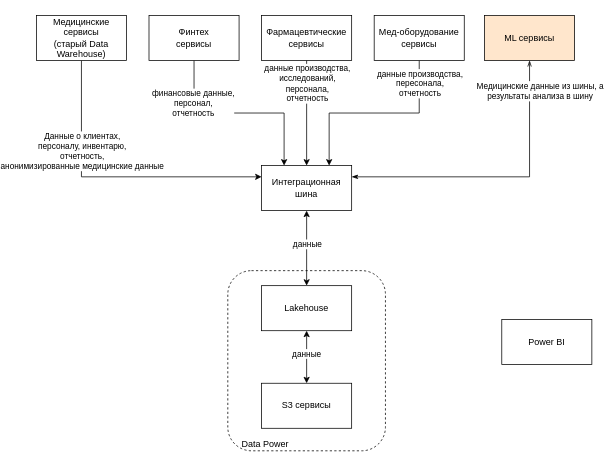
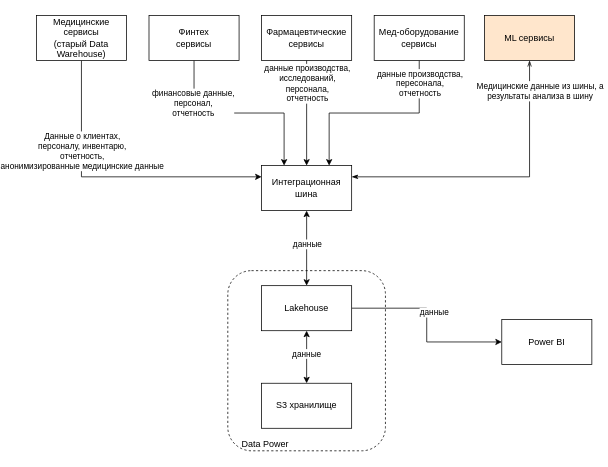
none -> (406, 308)
(306, 405) -> (306, 405)
